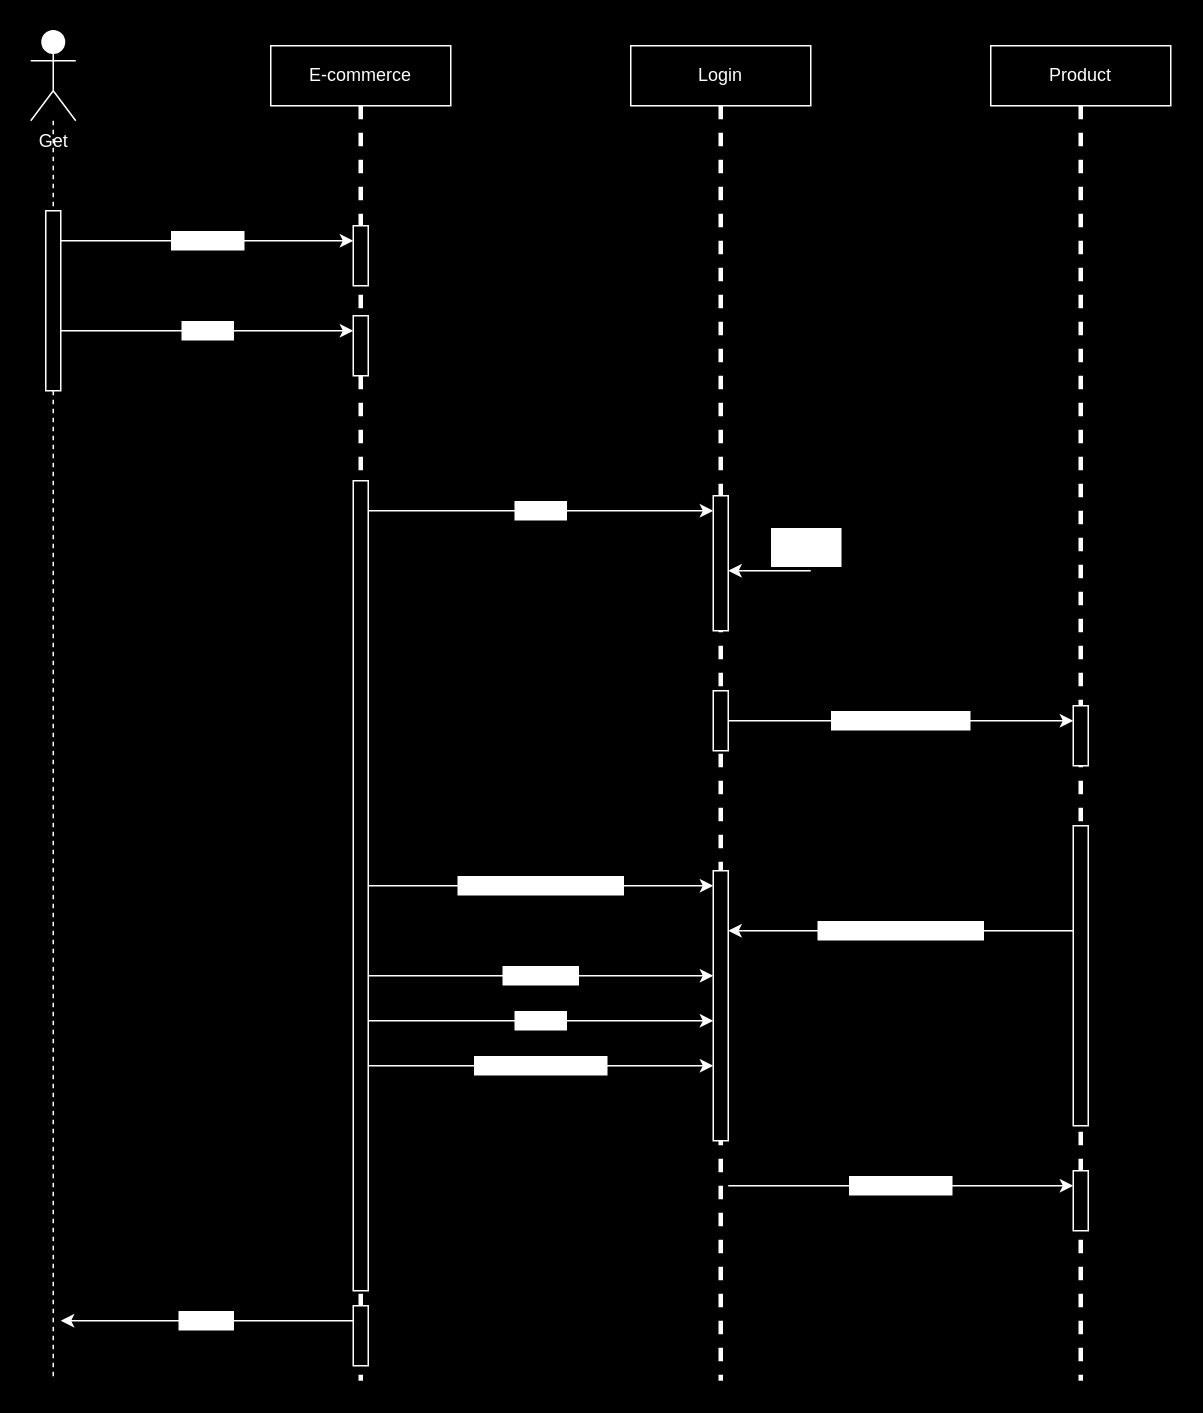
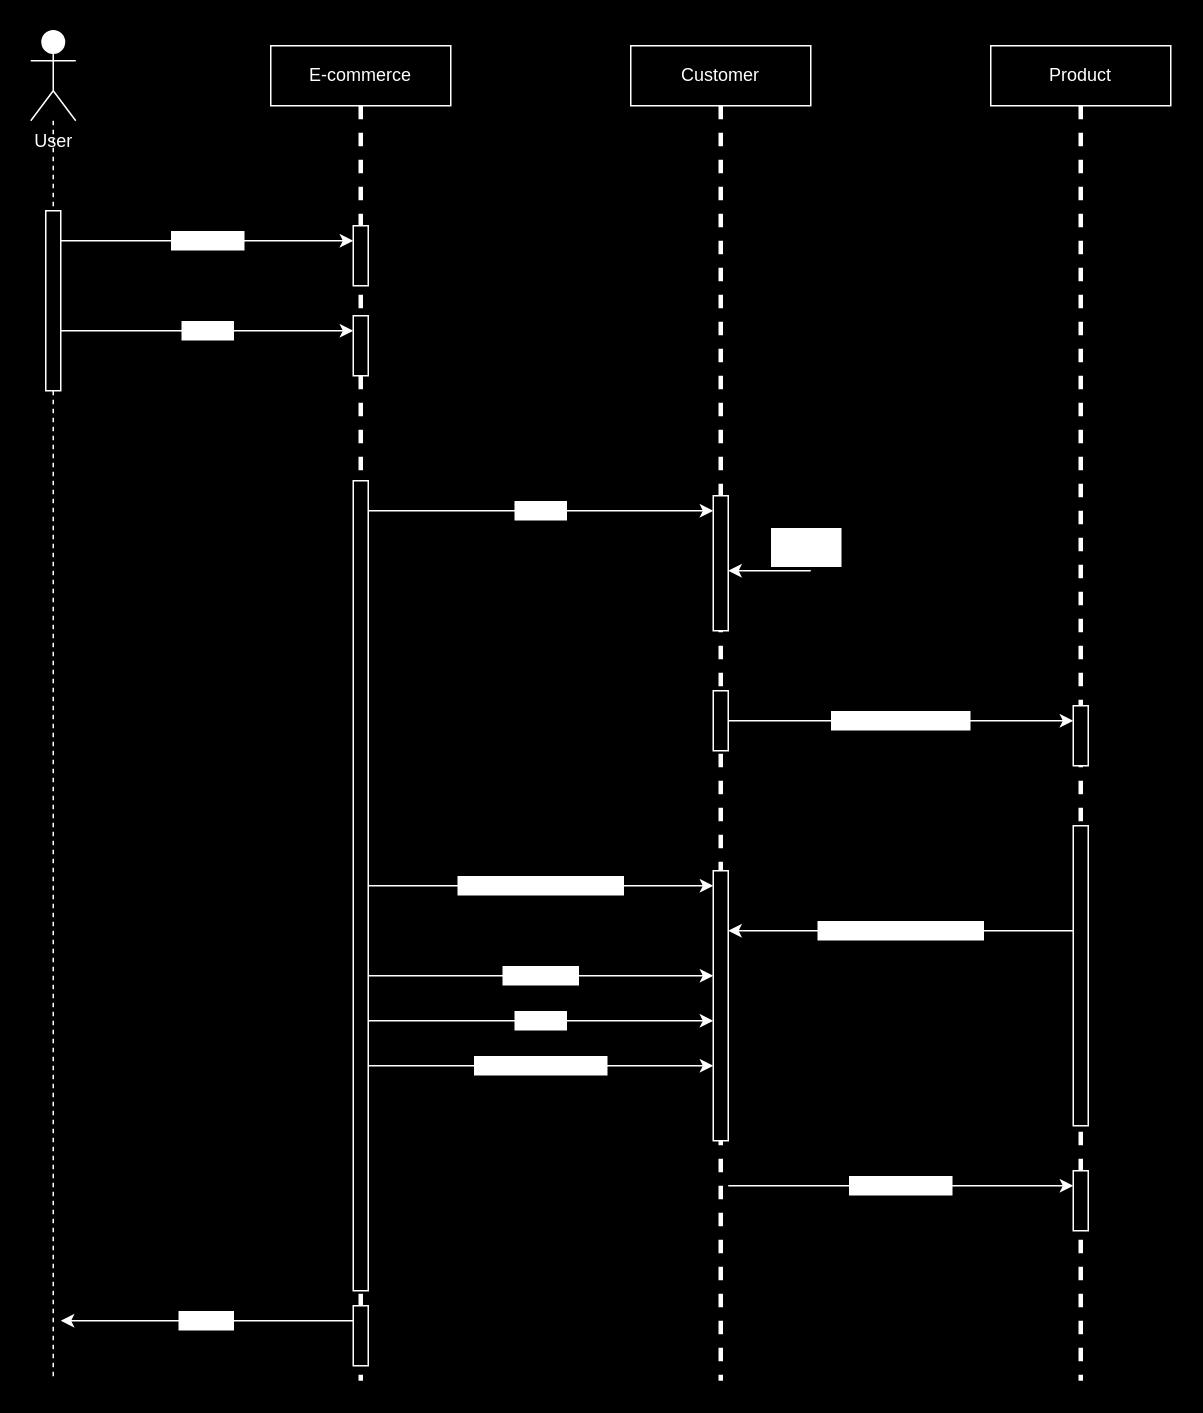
(721, 76) -> (721, 76)
(54, 142) -> (54, 142)
